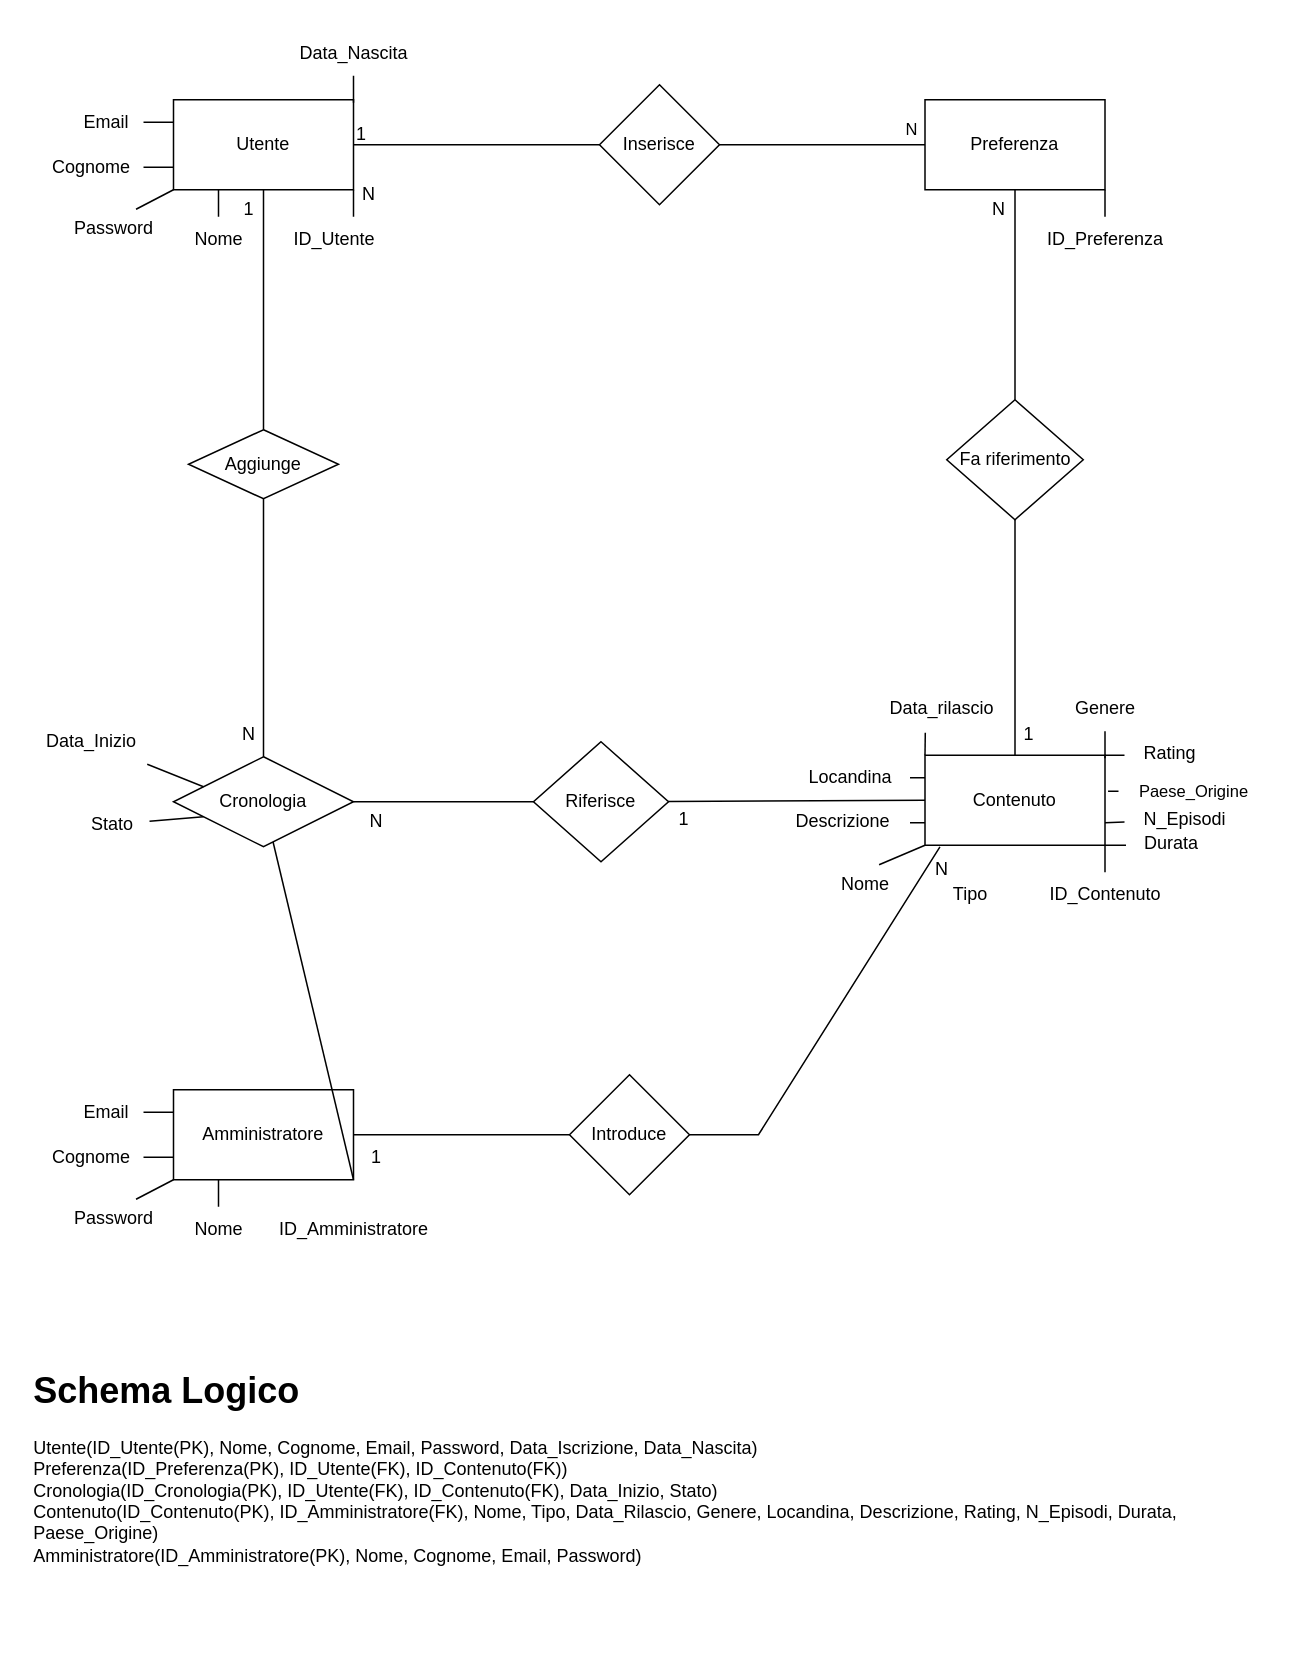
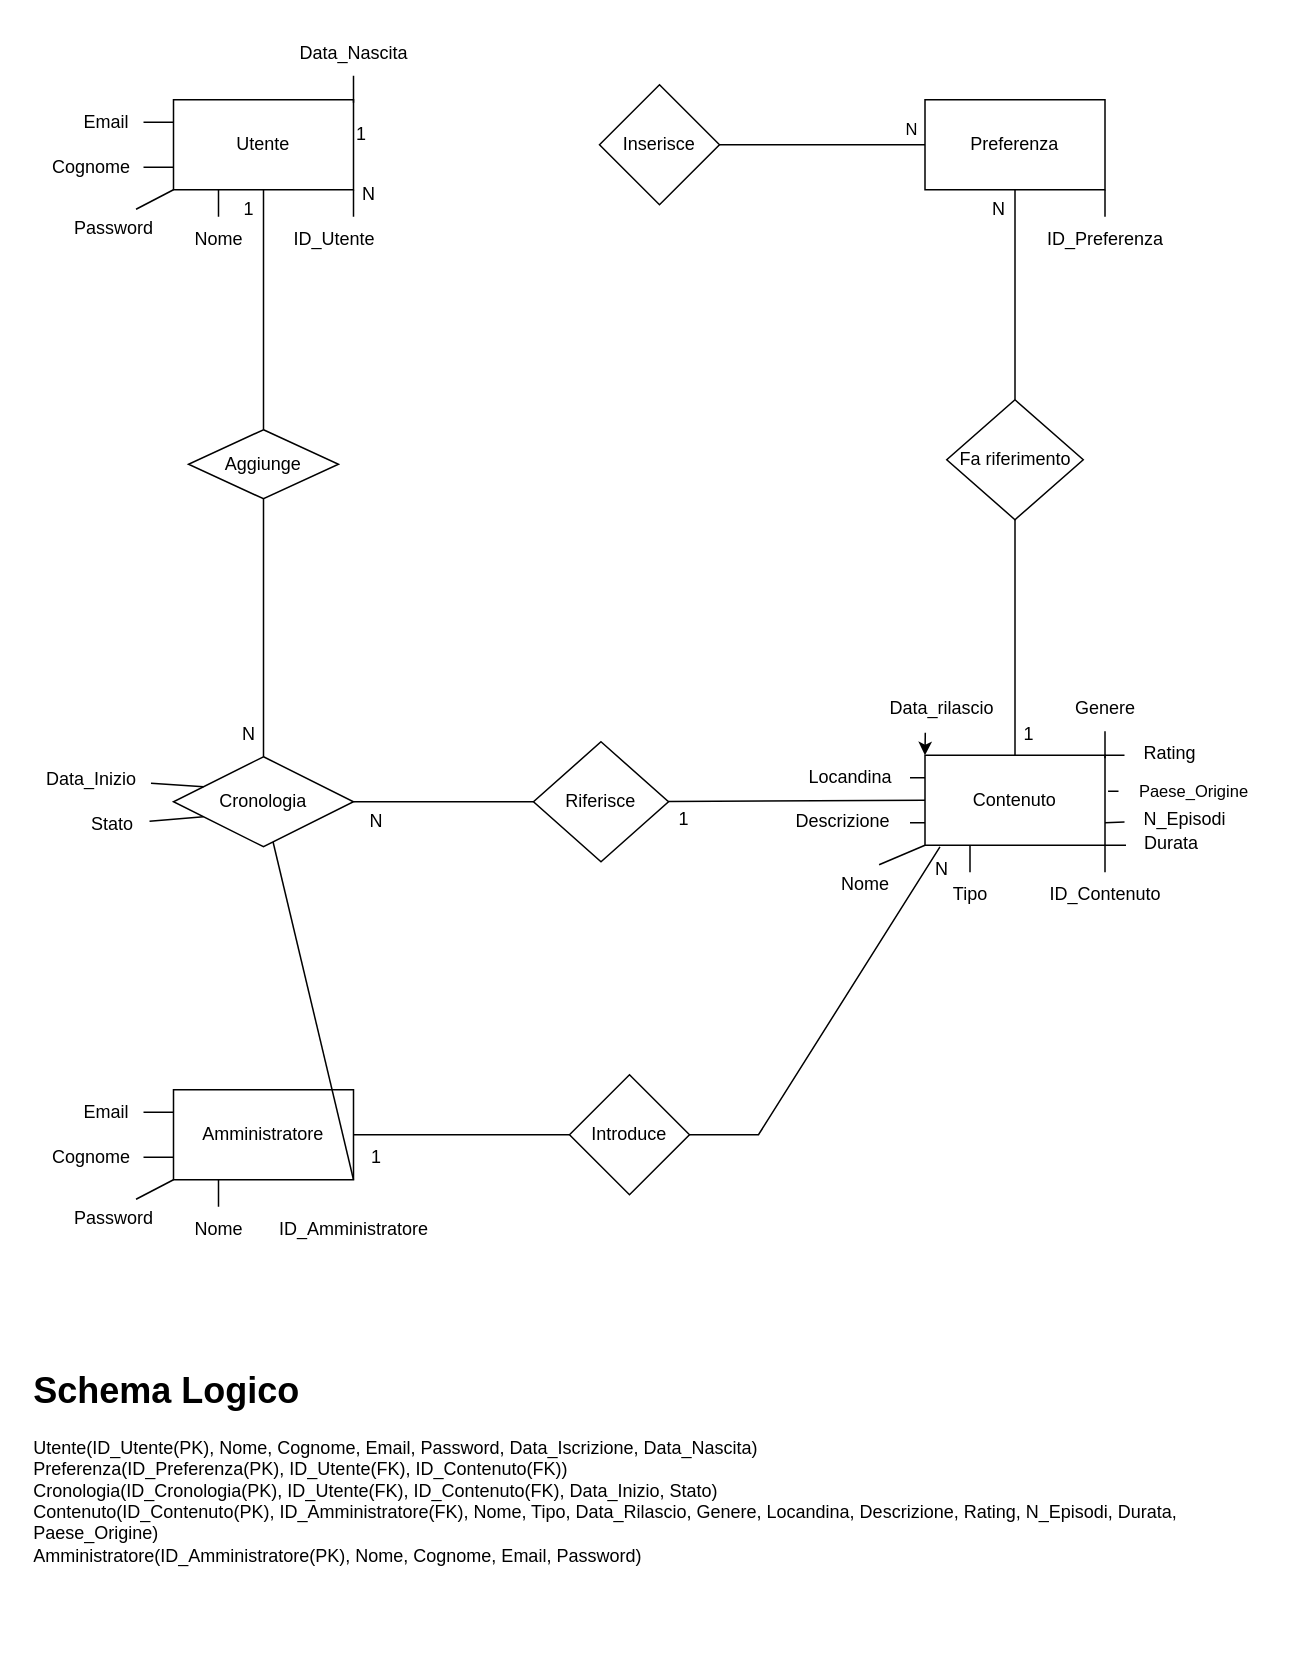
(476, 145) -> none
(91, 742) -> (91, 779)
(925, 747) -> (925, 744)
none -> (970, 859)
